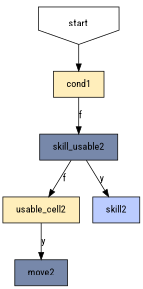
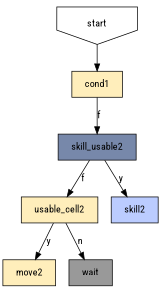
(41, 273) -> (29, 273)
none -> (91, 273)
